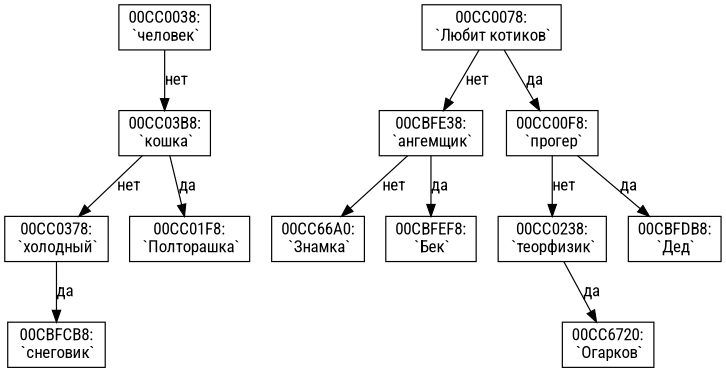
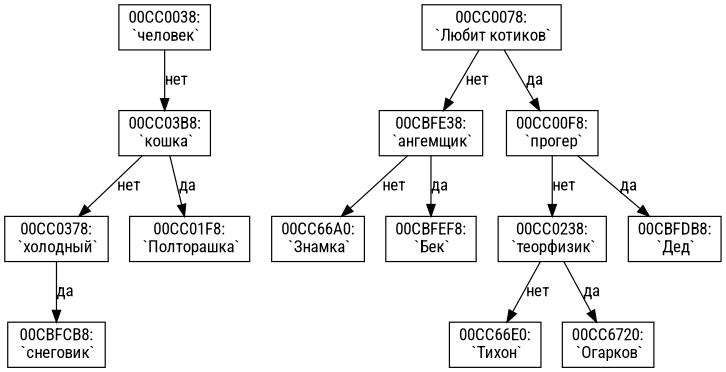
none -> (495, 345)
